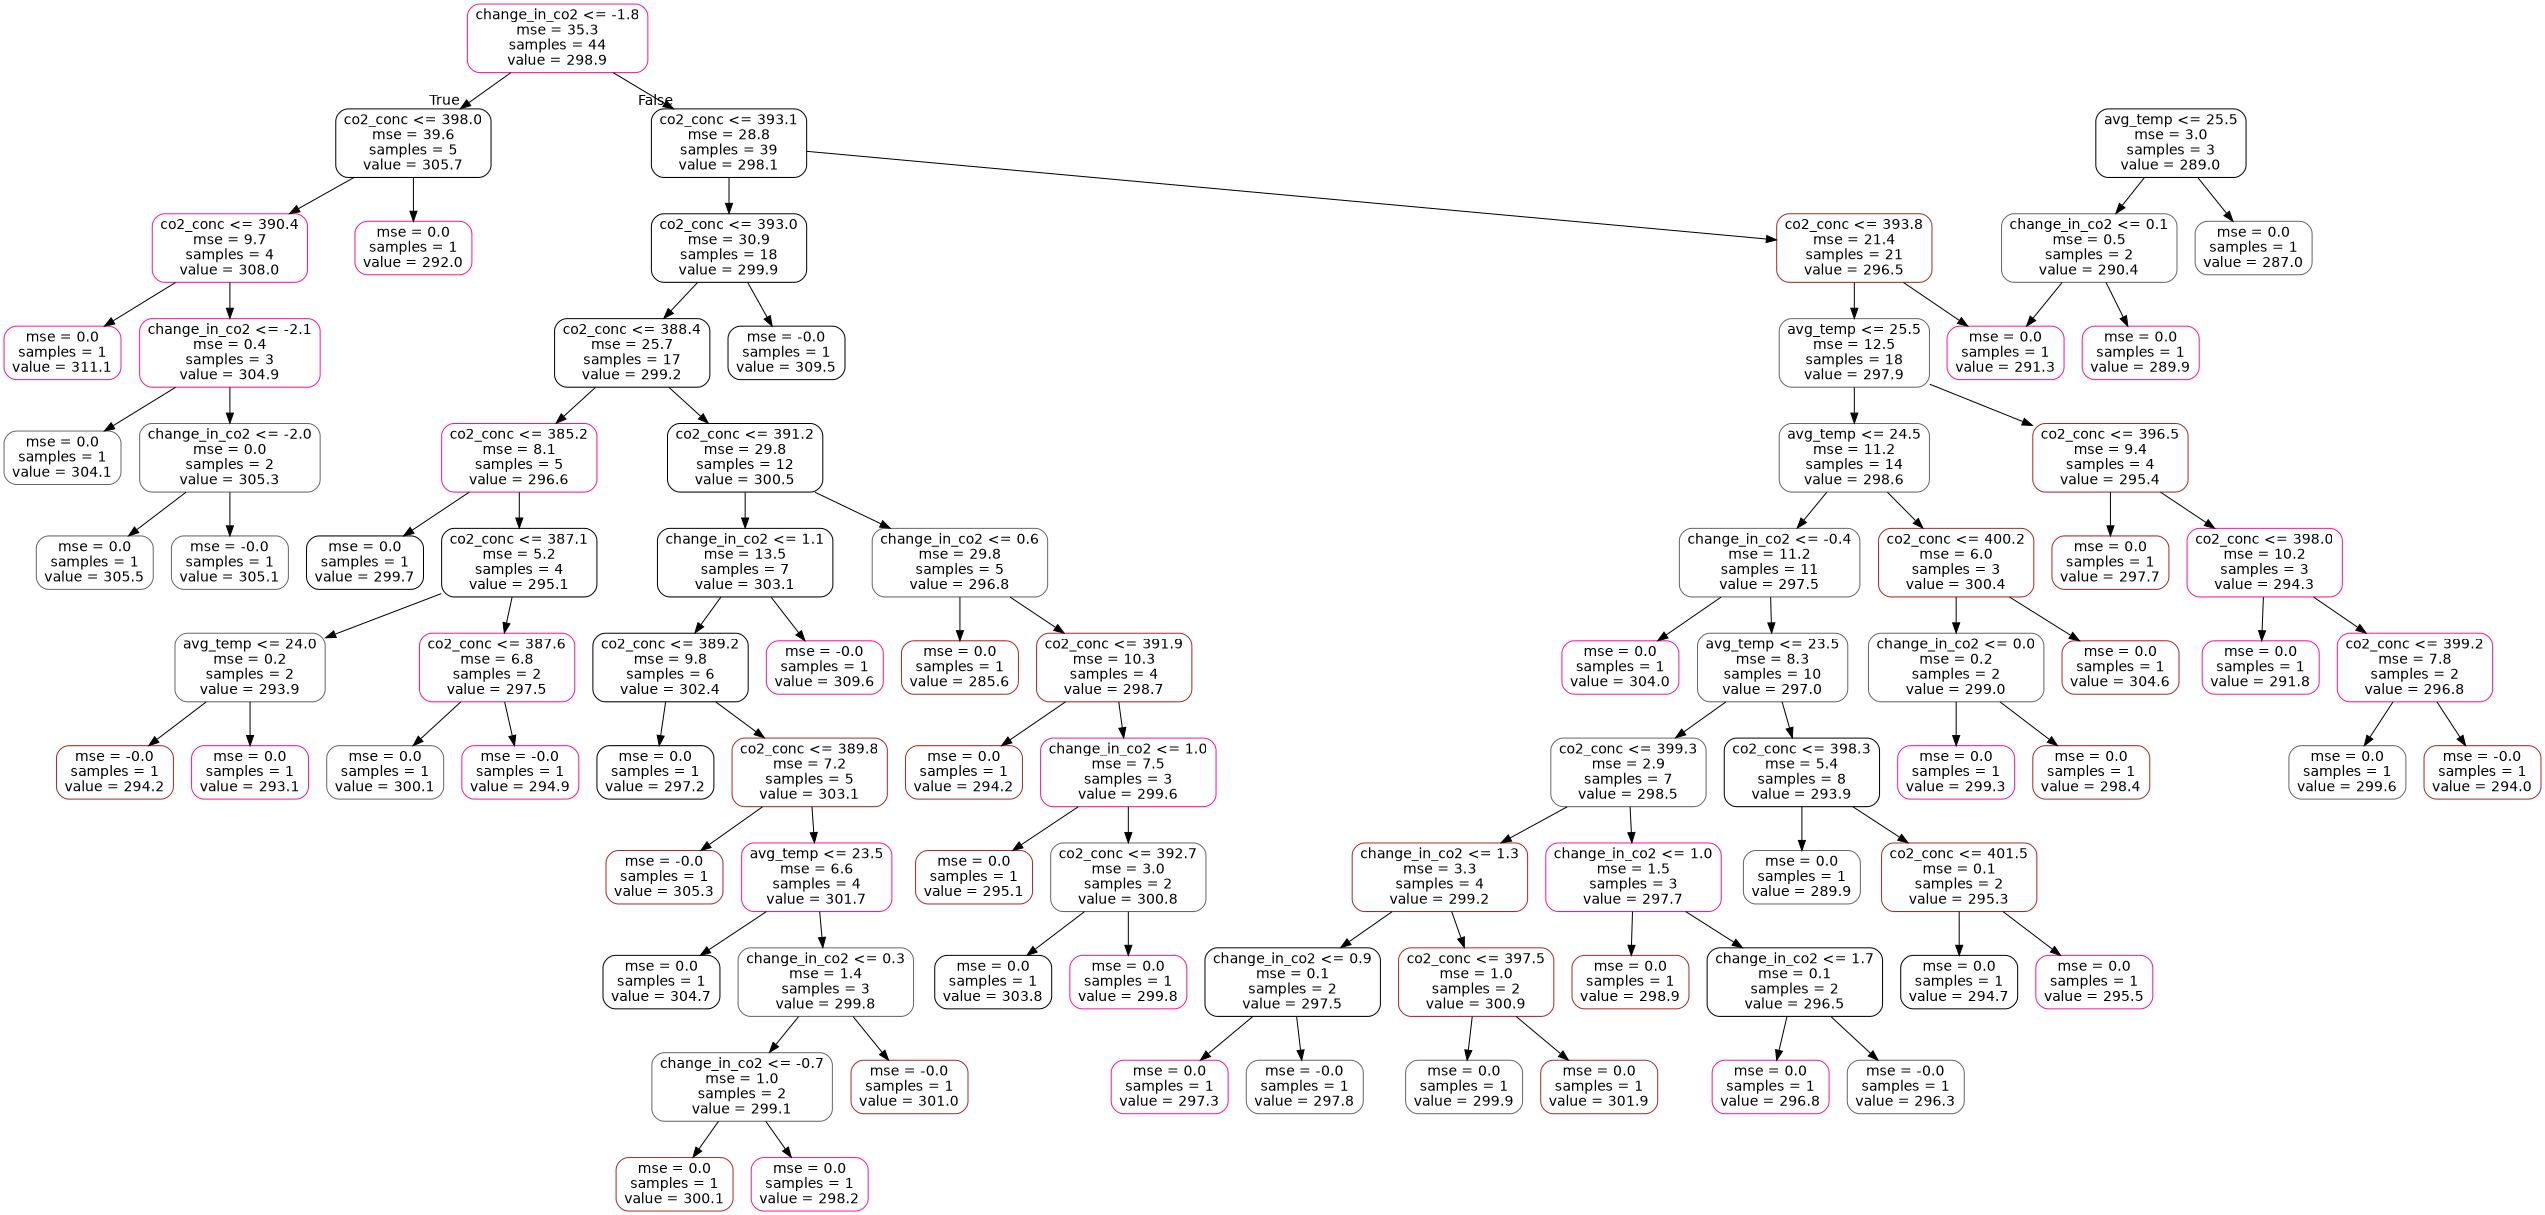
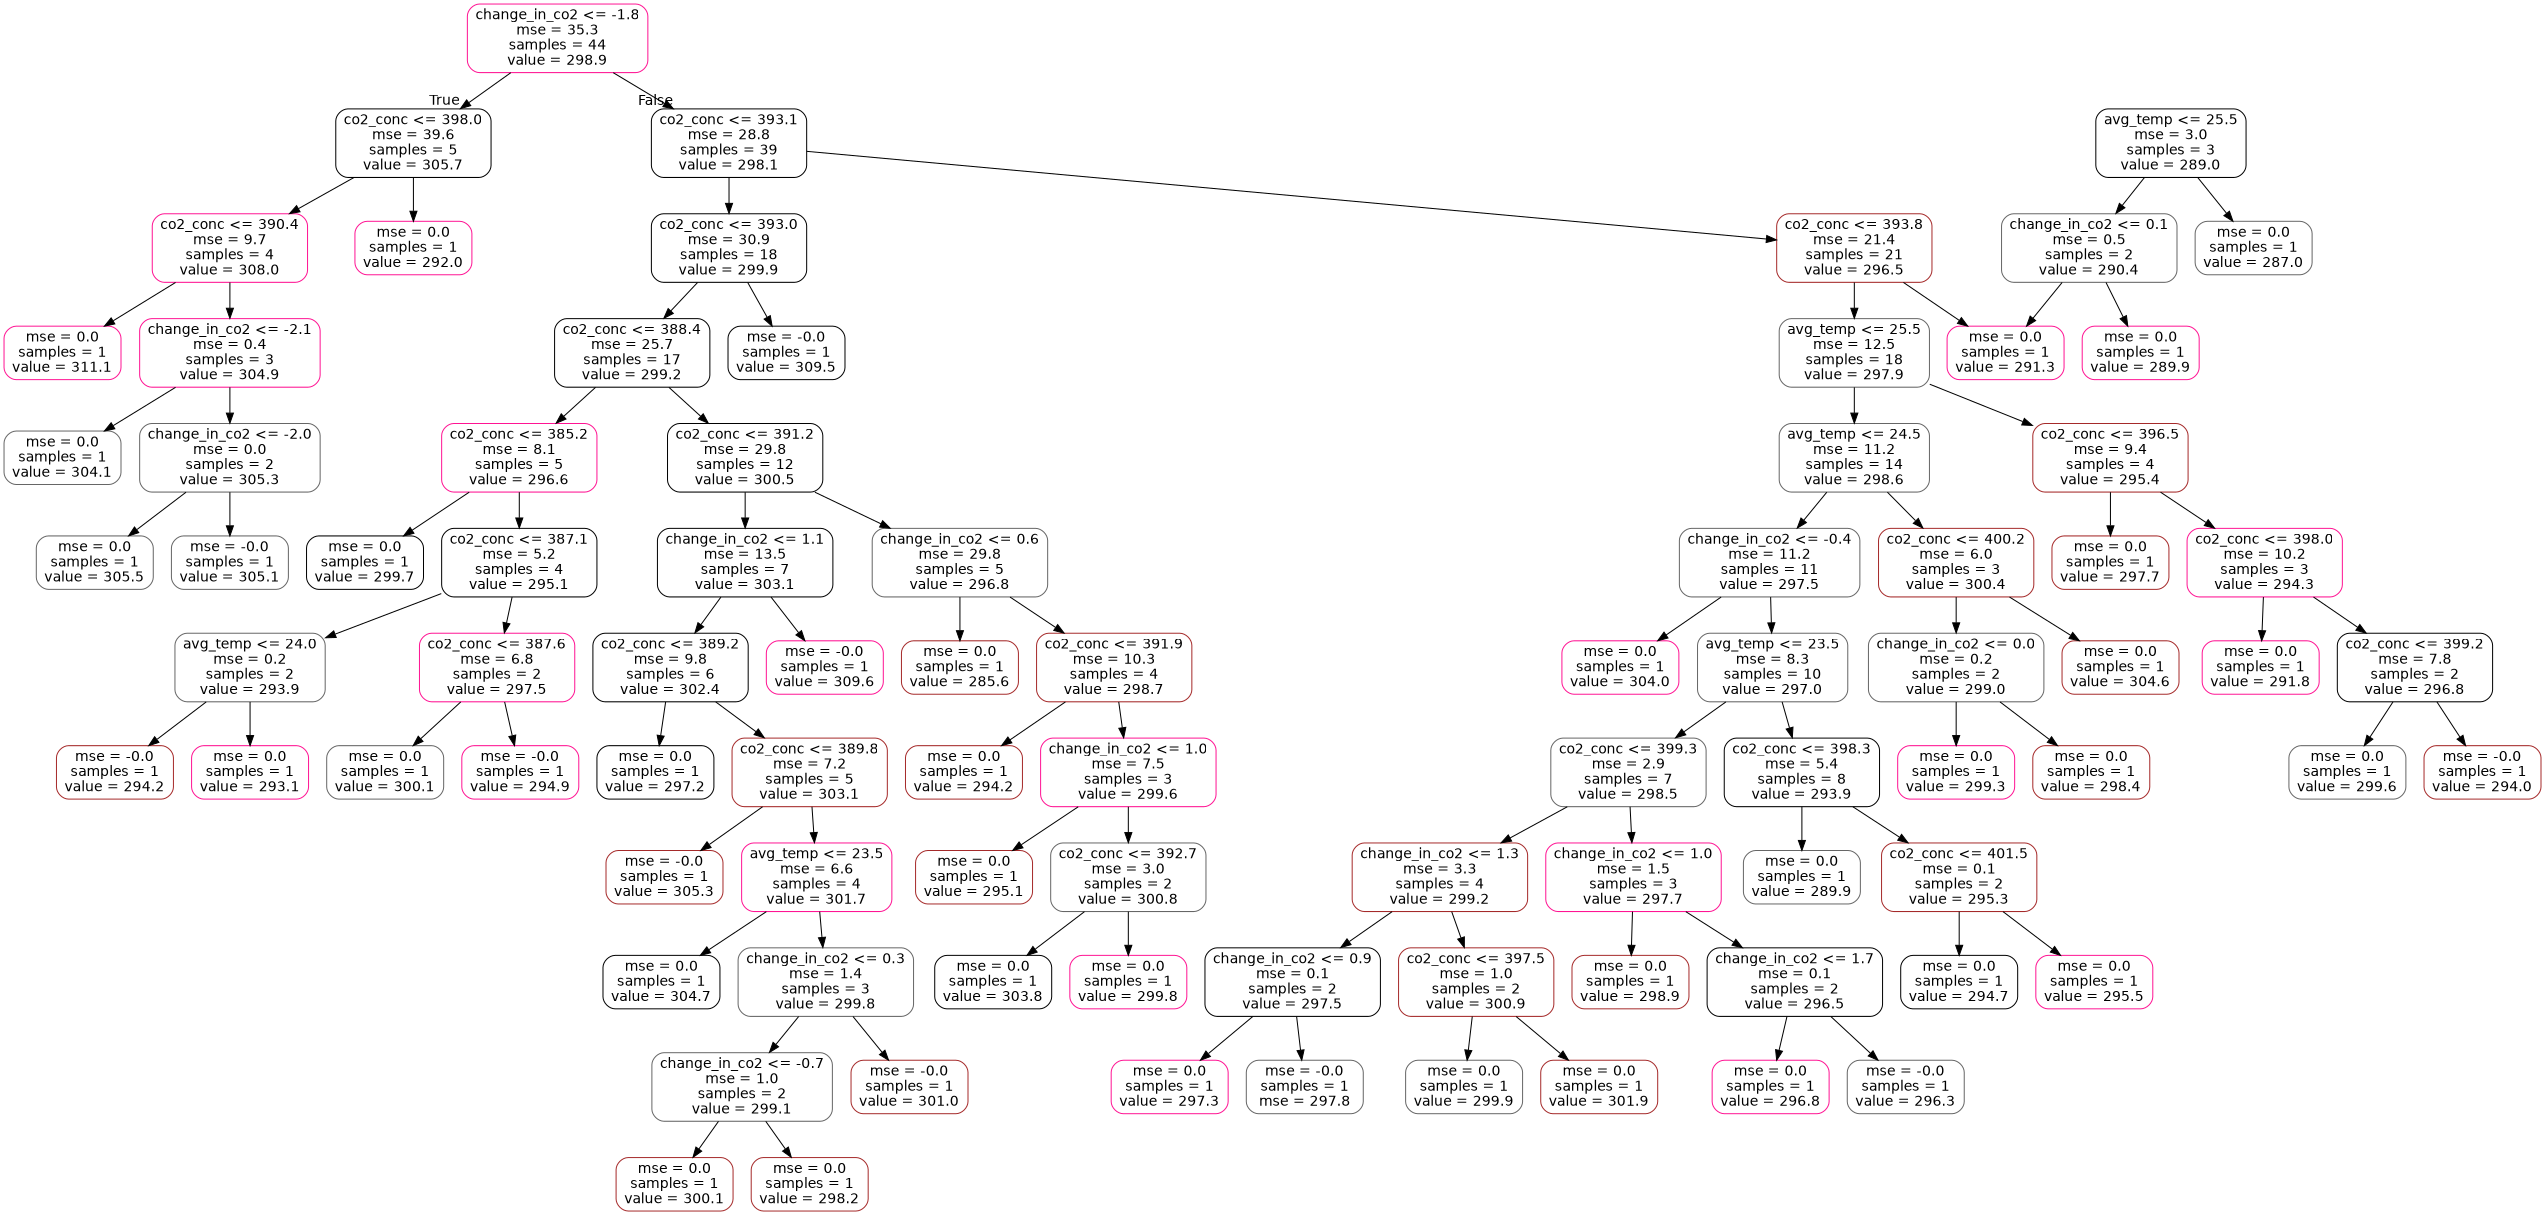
(2415, 668) -> (2415, 668)
(1305, 1087) -> (1305, 1087)
(810, 1184) -> (810, 1184)
